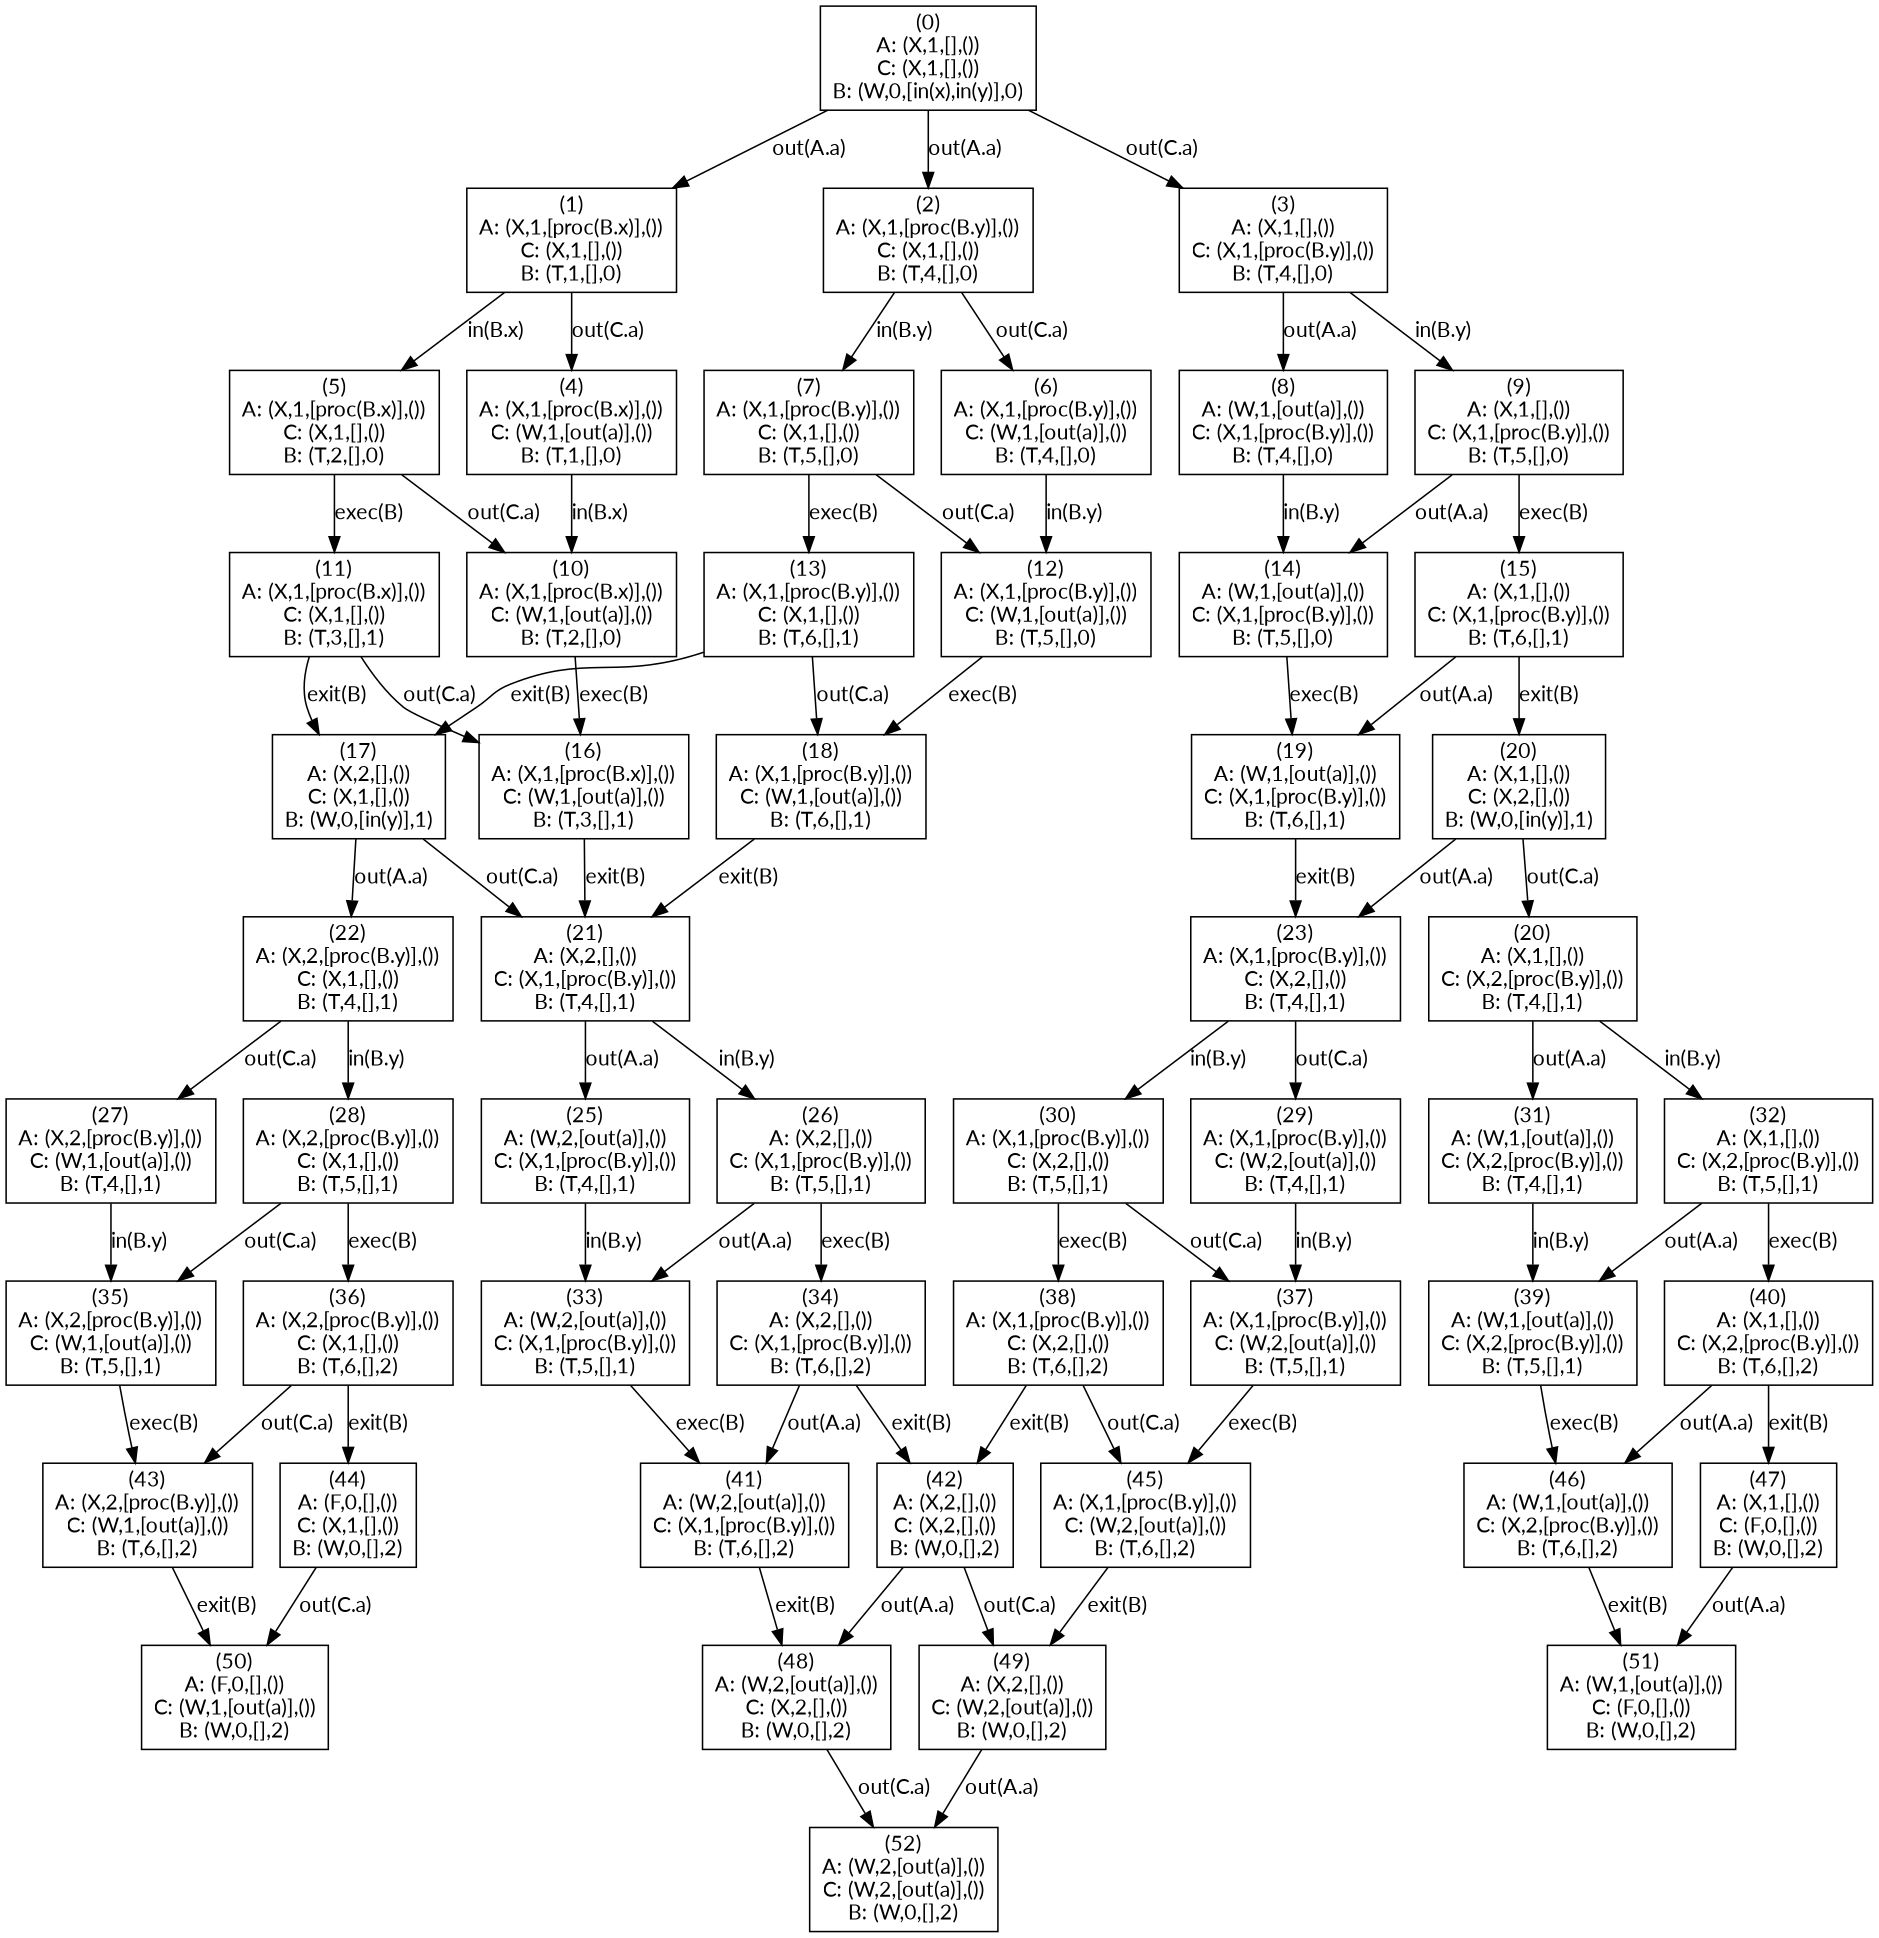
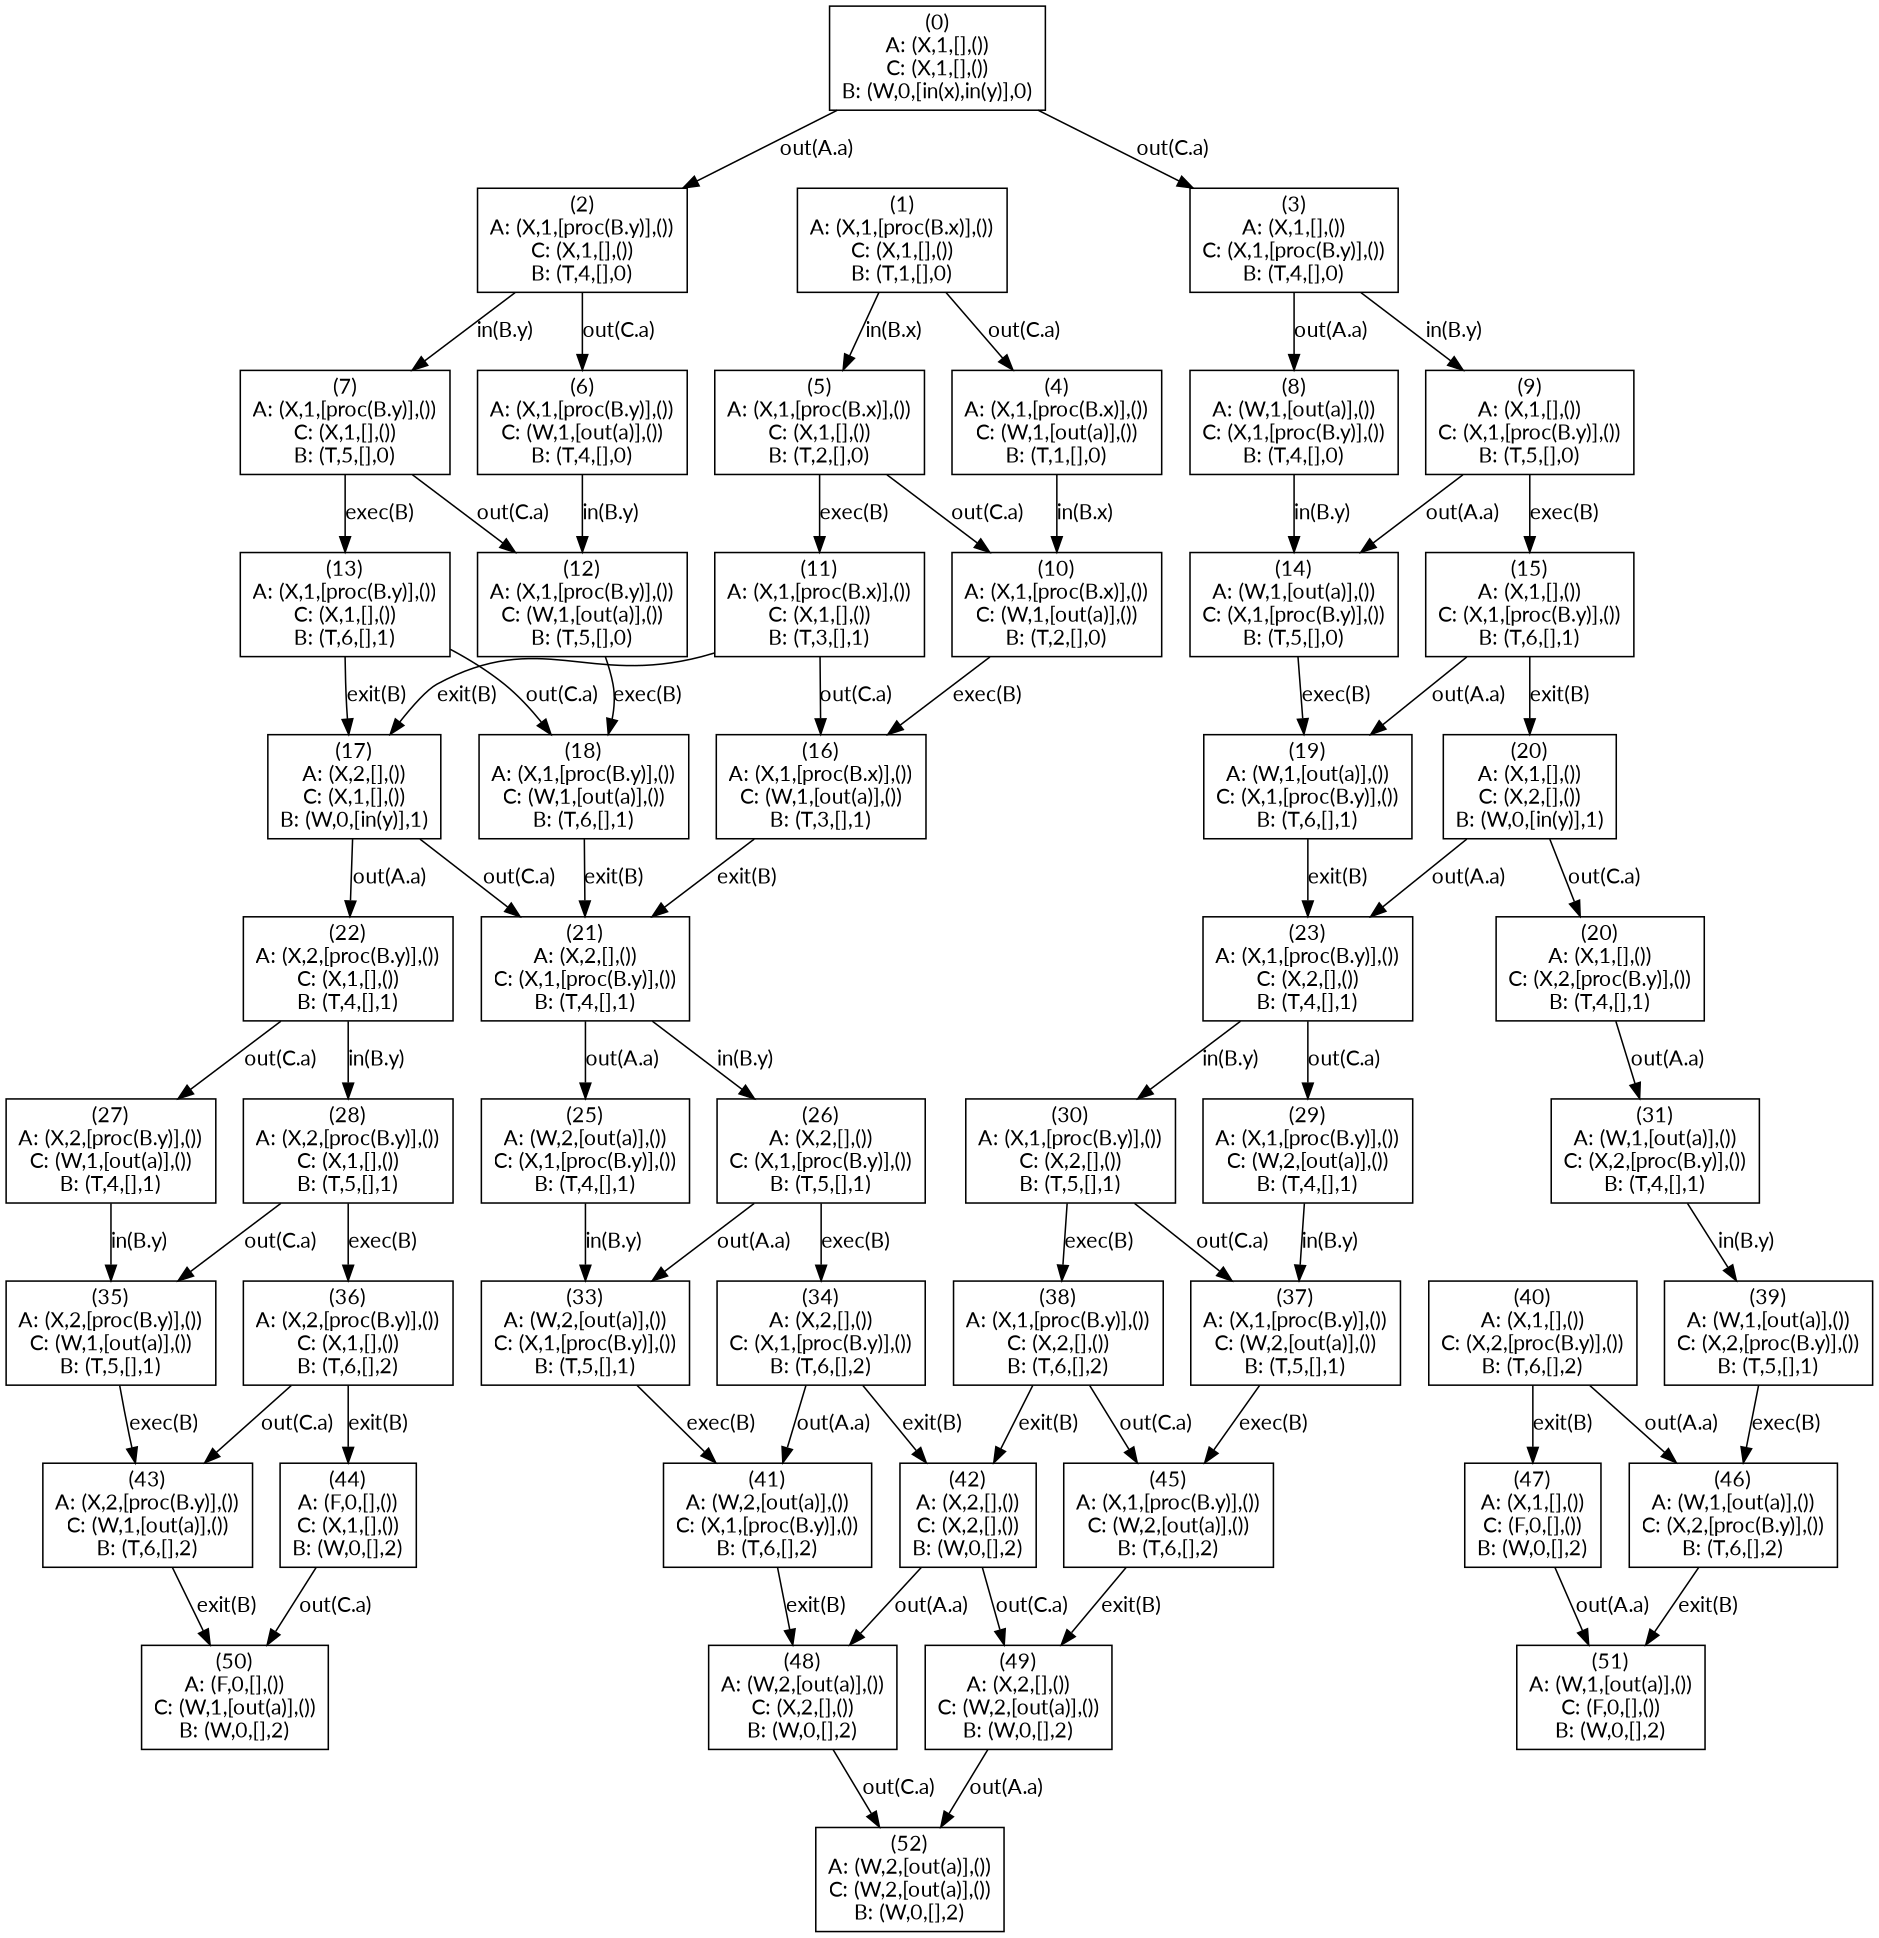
(757, 146) -> none
(1769, 1151) -> none
